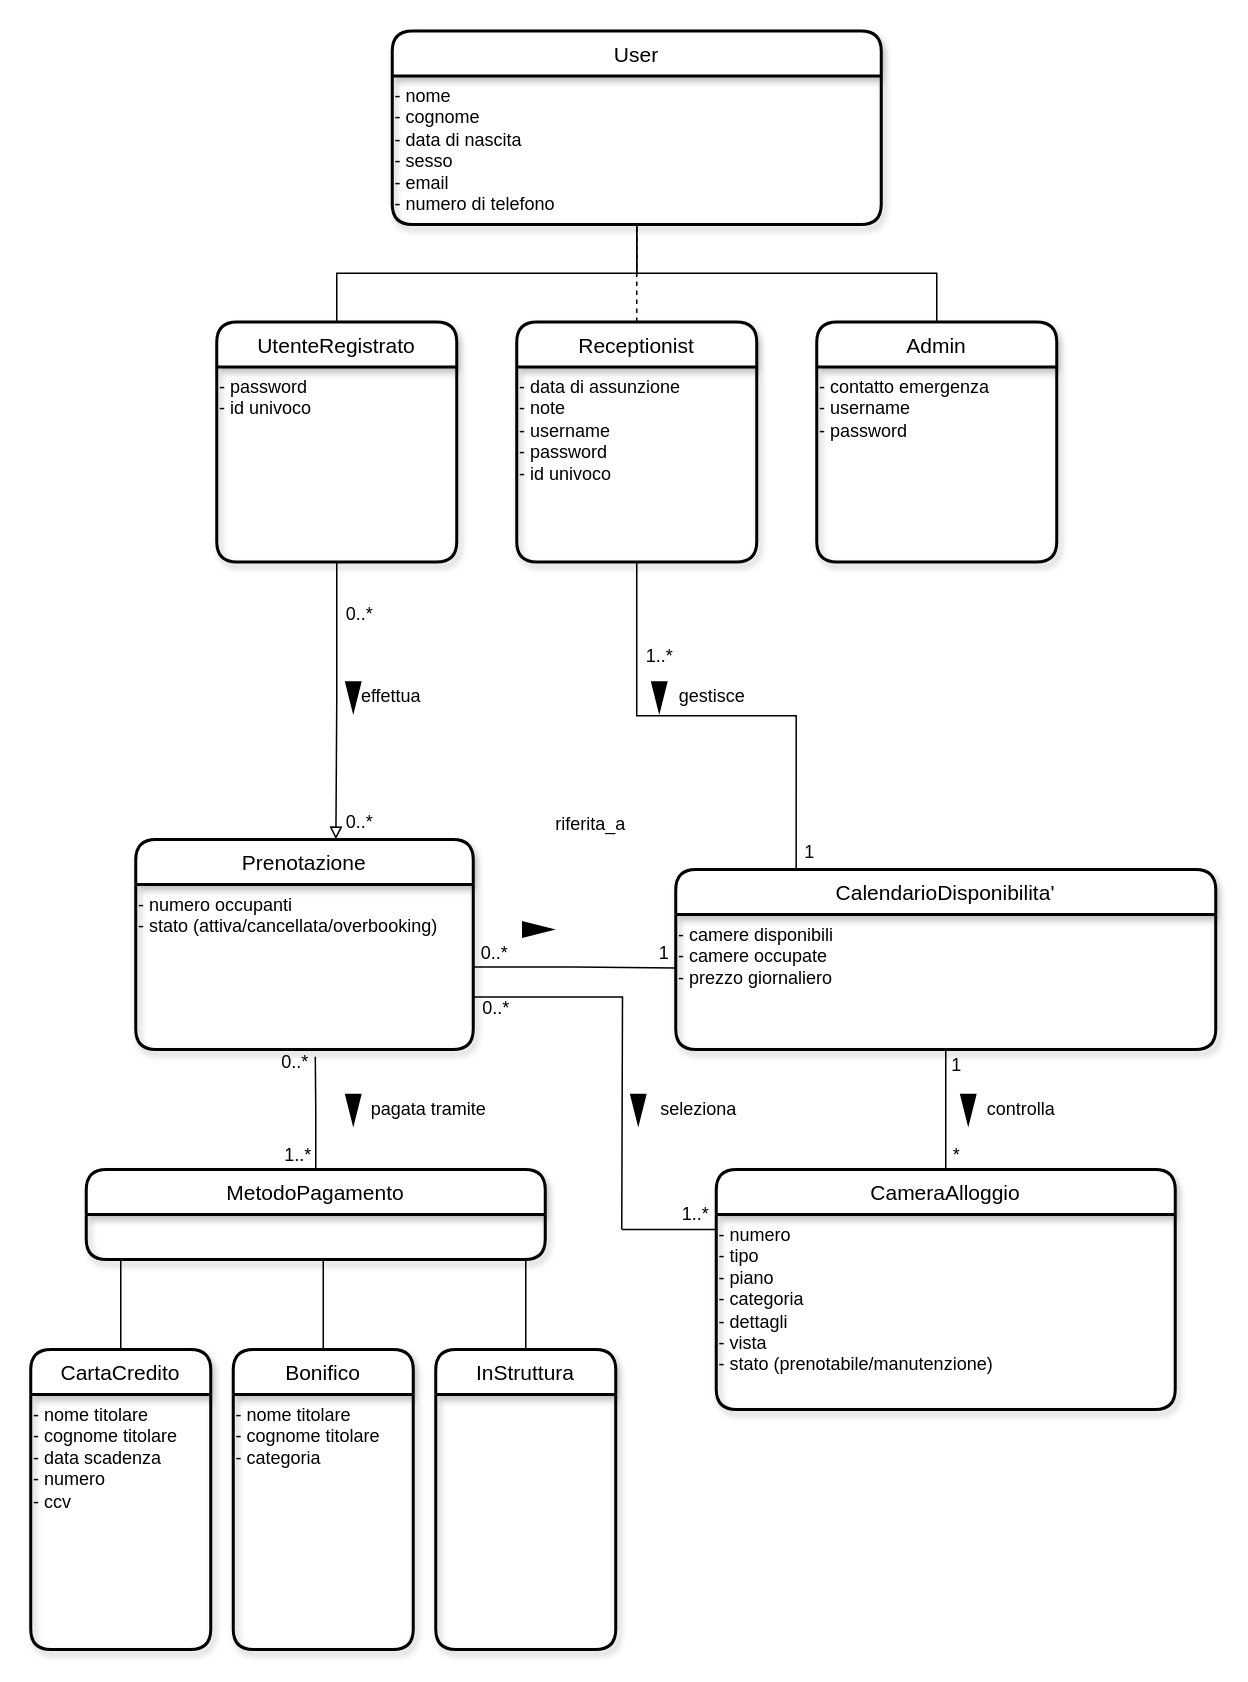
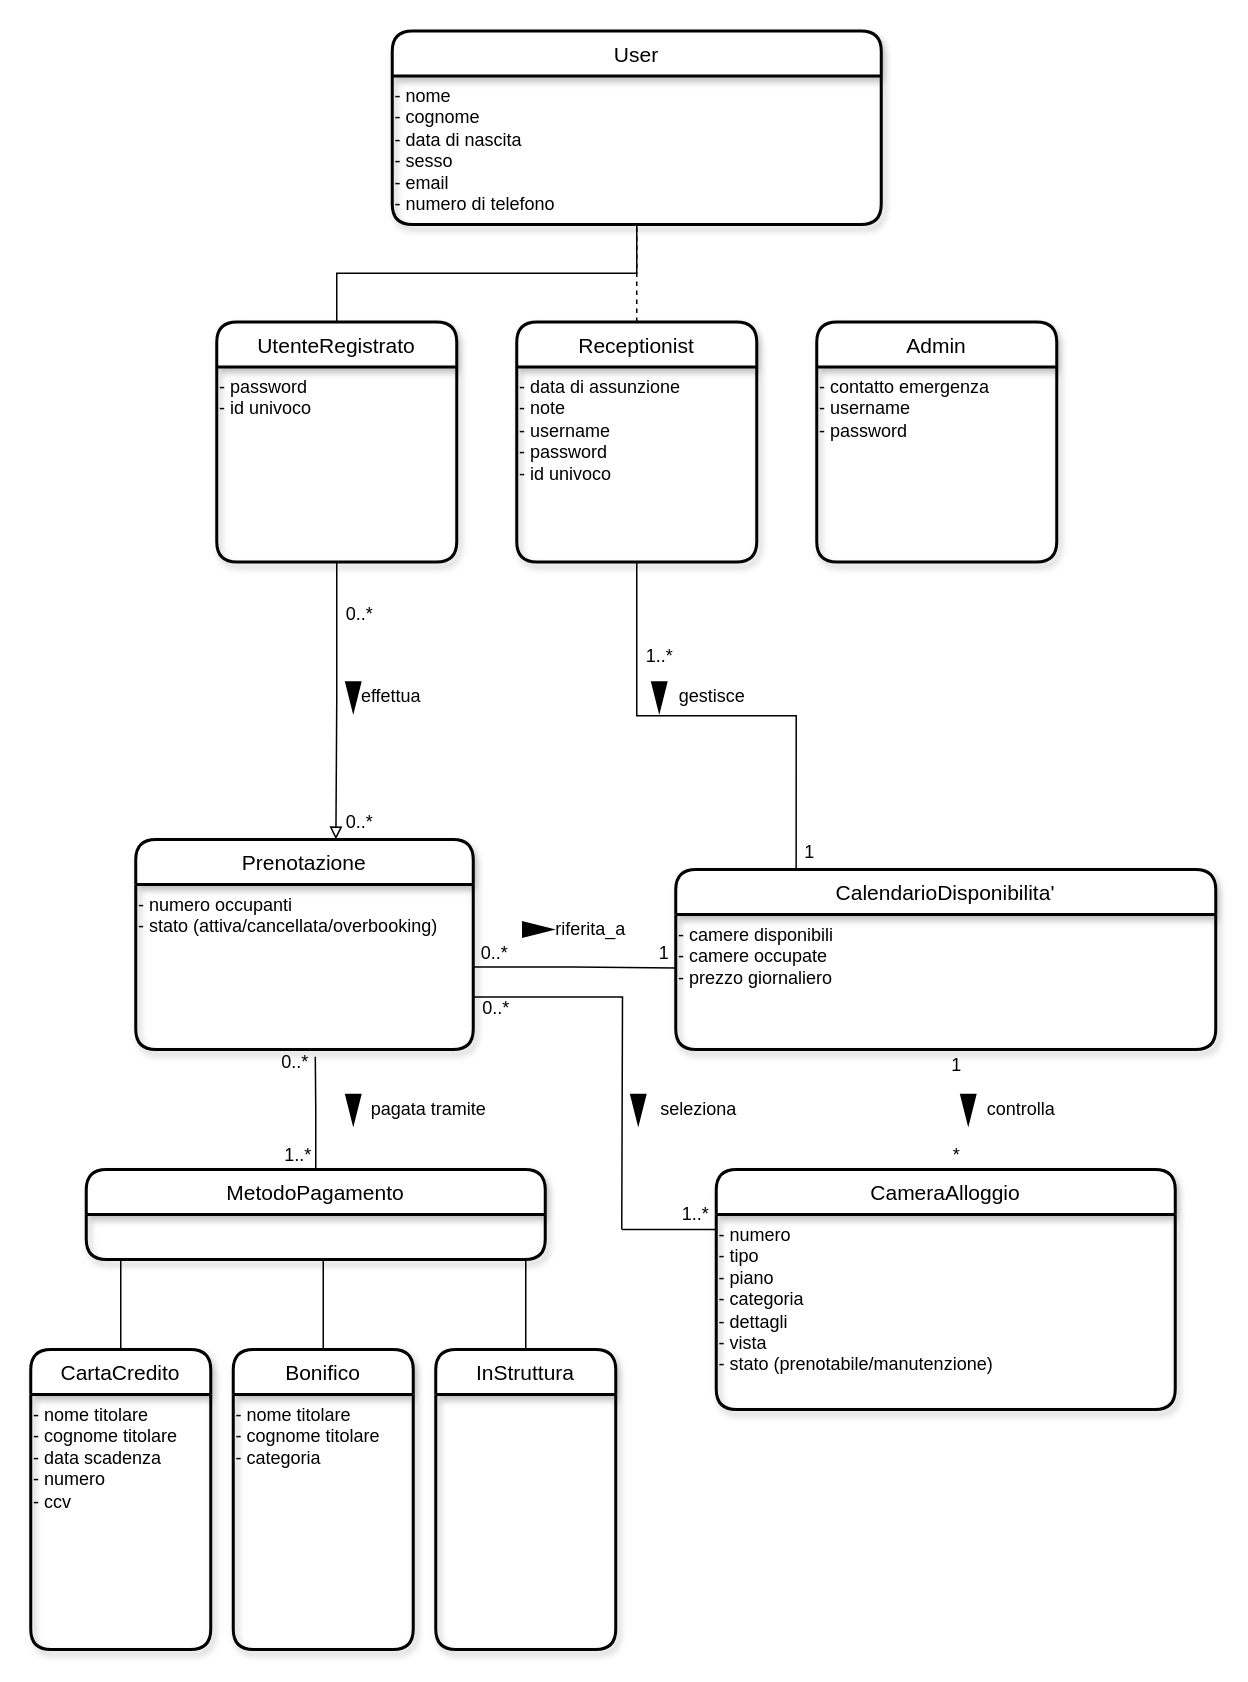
(811, 273) -> none
(590, 824) -> (590, 929)
(946, 1110) -> none
